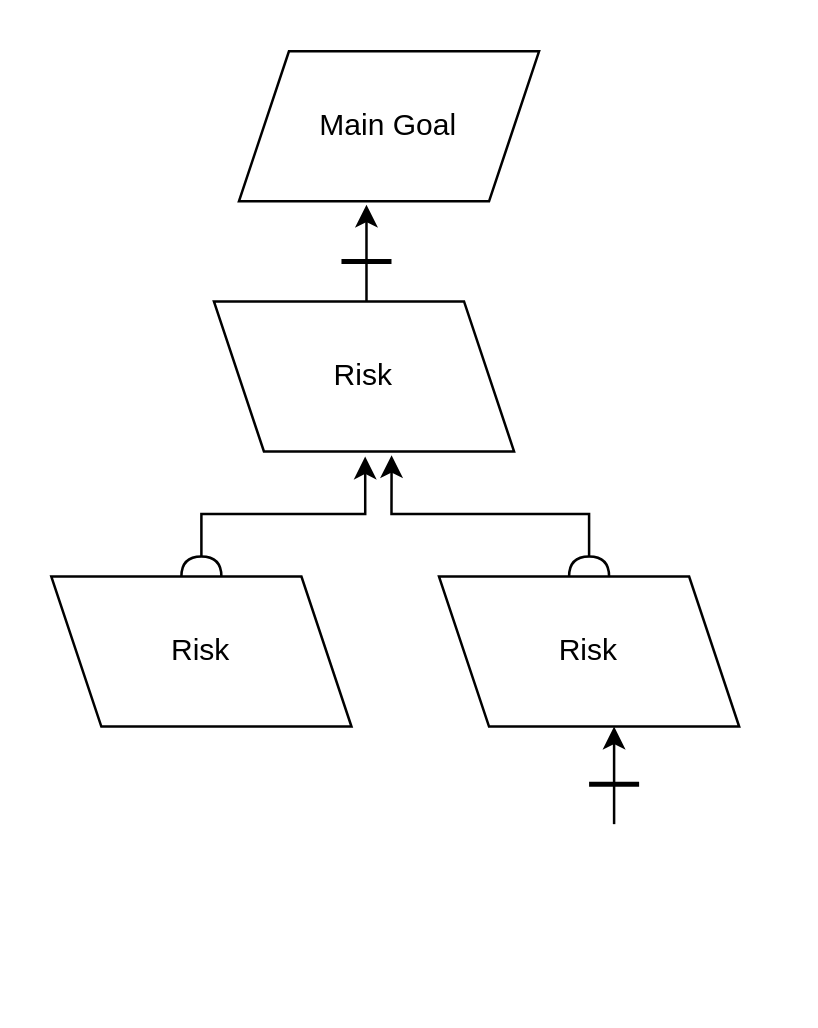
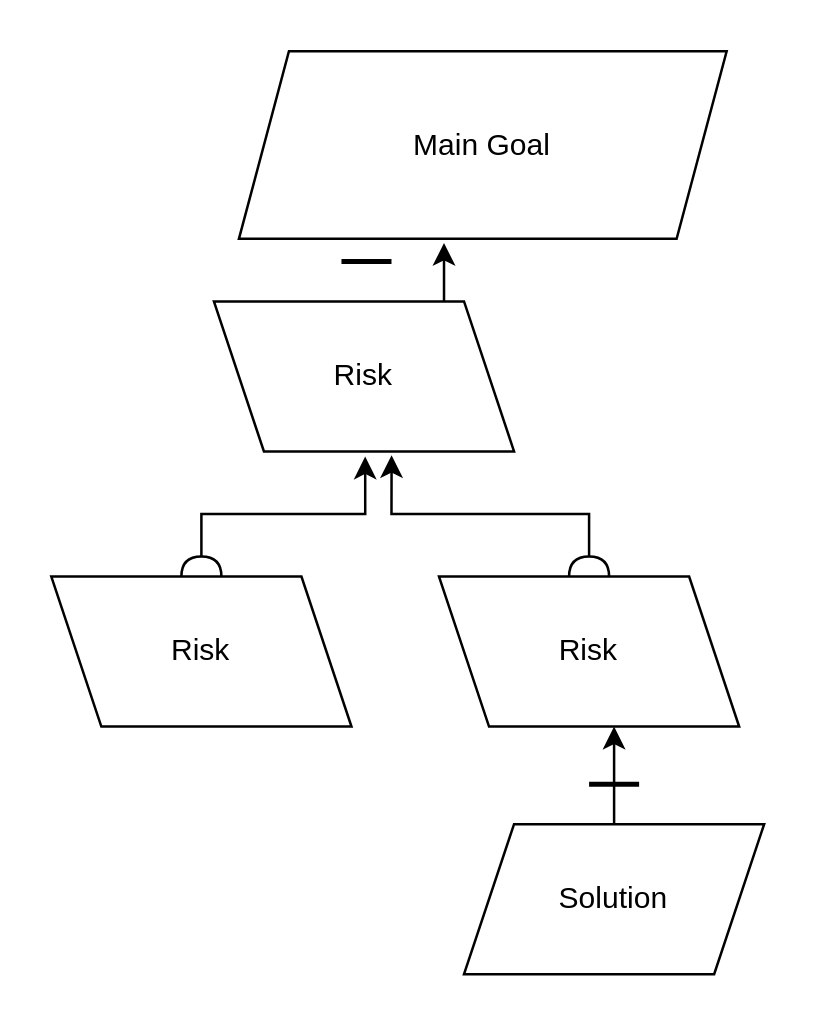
(389, 126) -> (483, 145)
none -> (614, 899)
